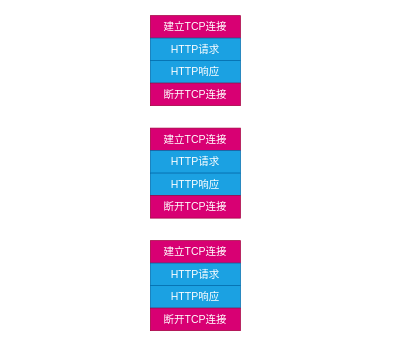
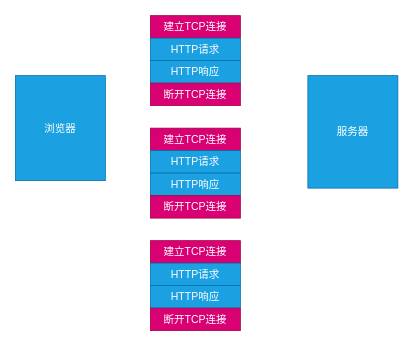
none -> (60, 128)
none -> (353, 132)
